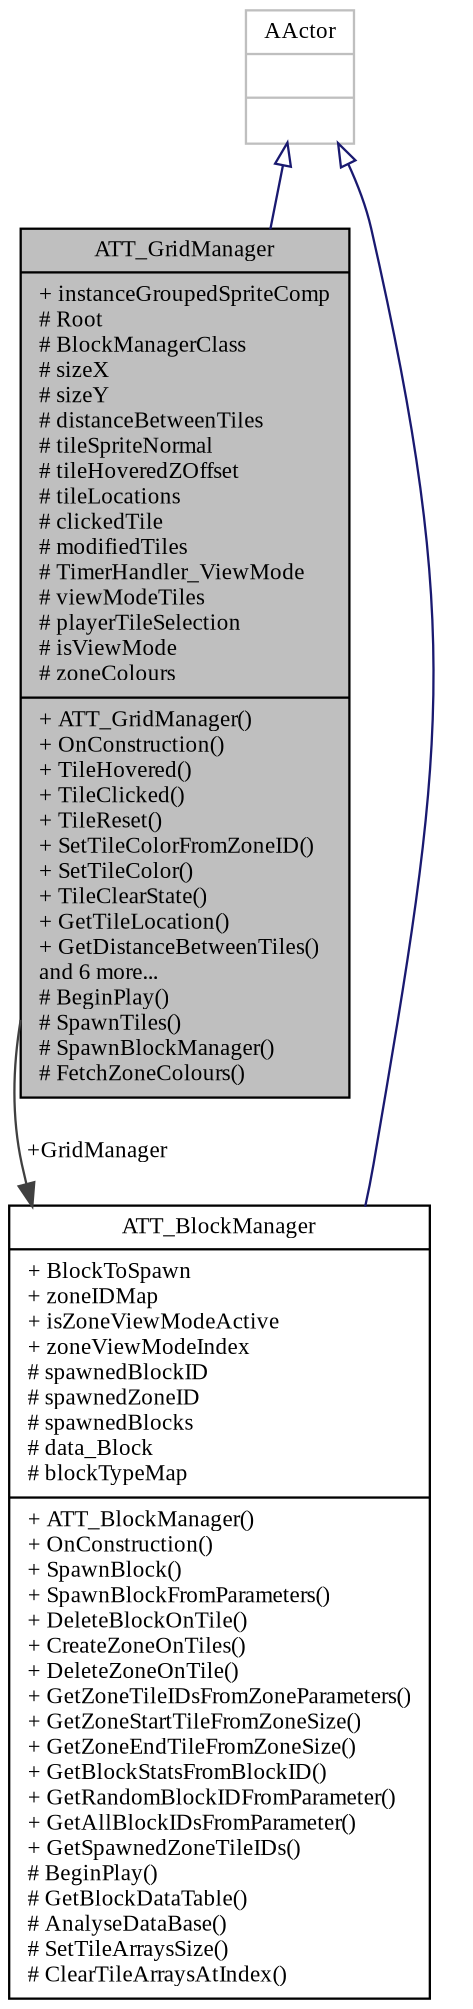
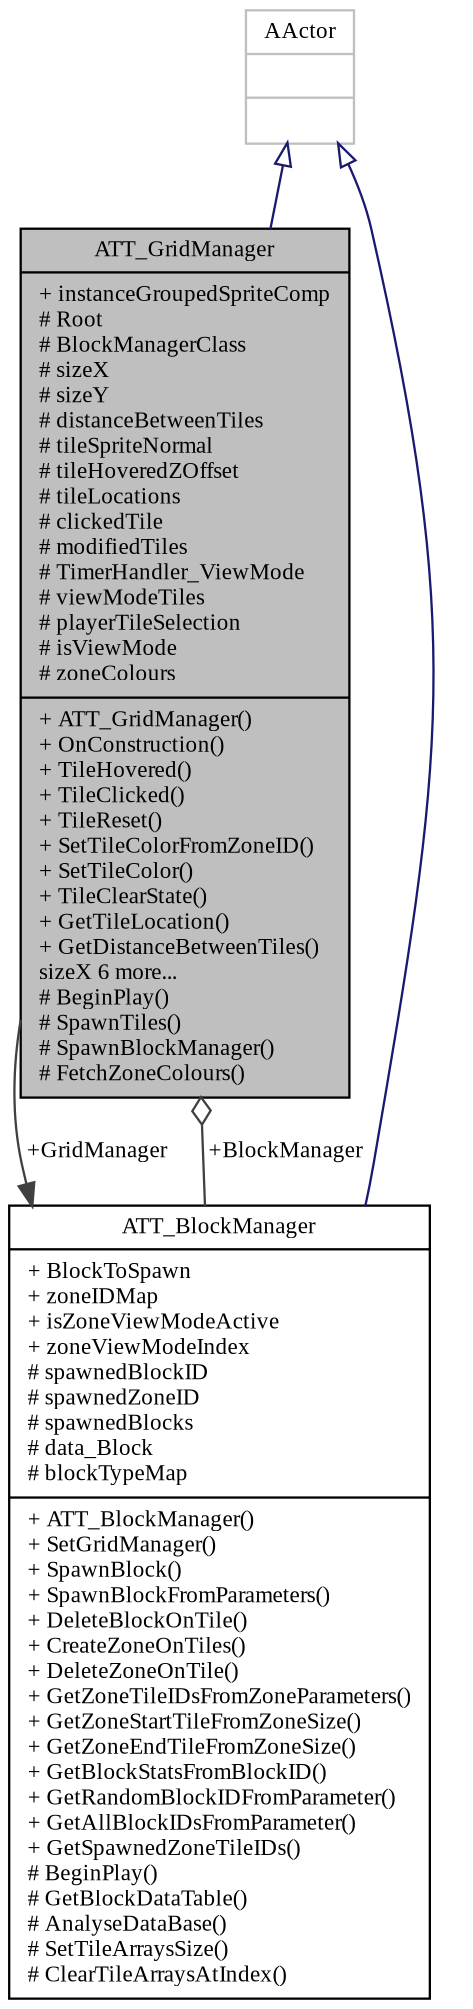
(99, 972) -> (109, 972)
none -> (203, 1166)
(121, 1545) -> (122, 1545)
